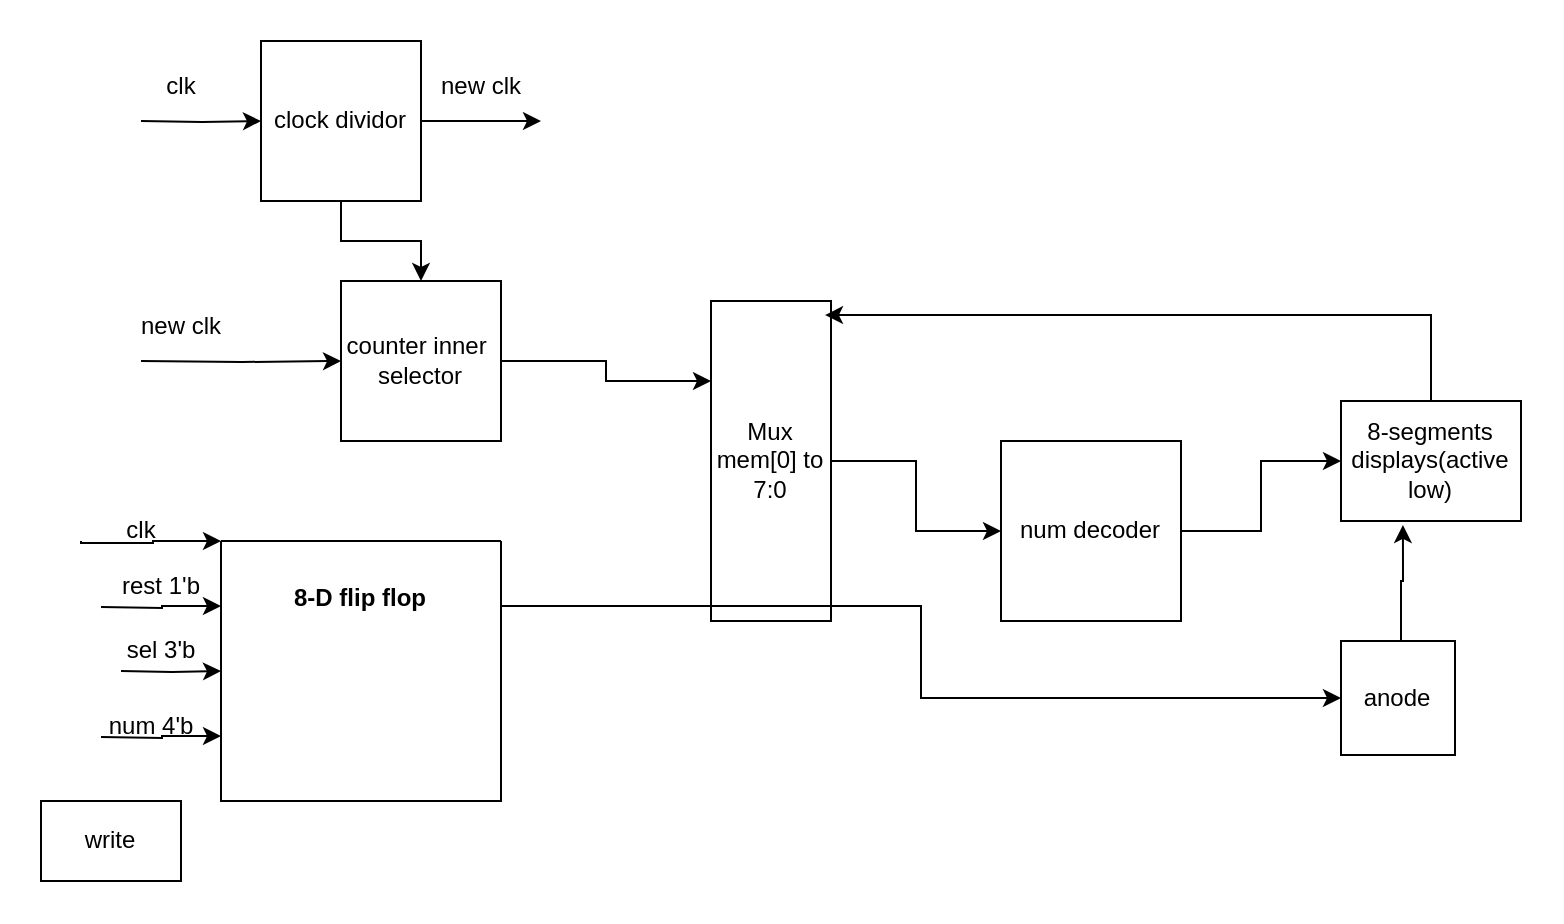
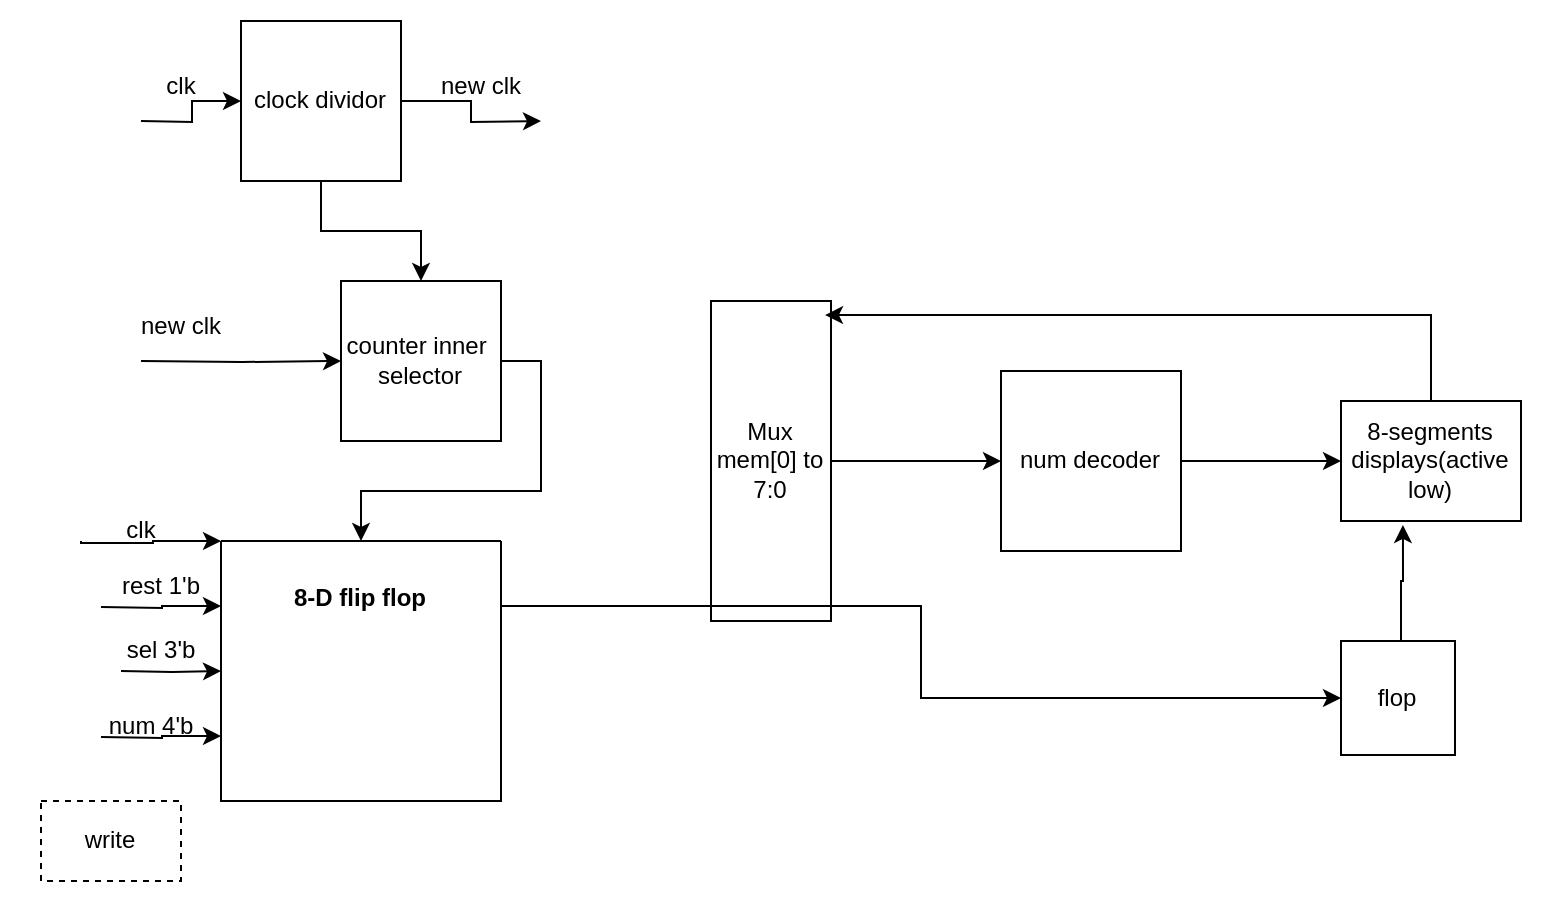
(341, 121) -> (321, 101)
(608, 381) -> (499, 491)
(1091, 531) -> (1091, 461)
(1398, 699) -> (1398, 699)
(111, 841) -> (111, 841)
